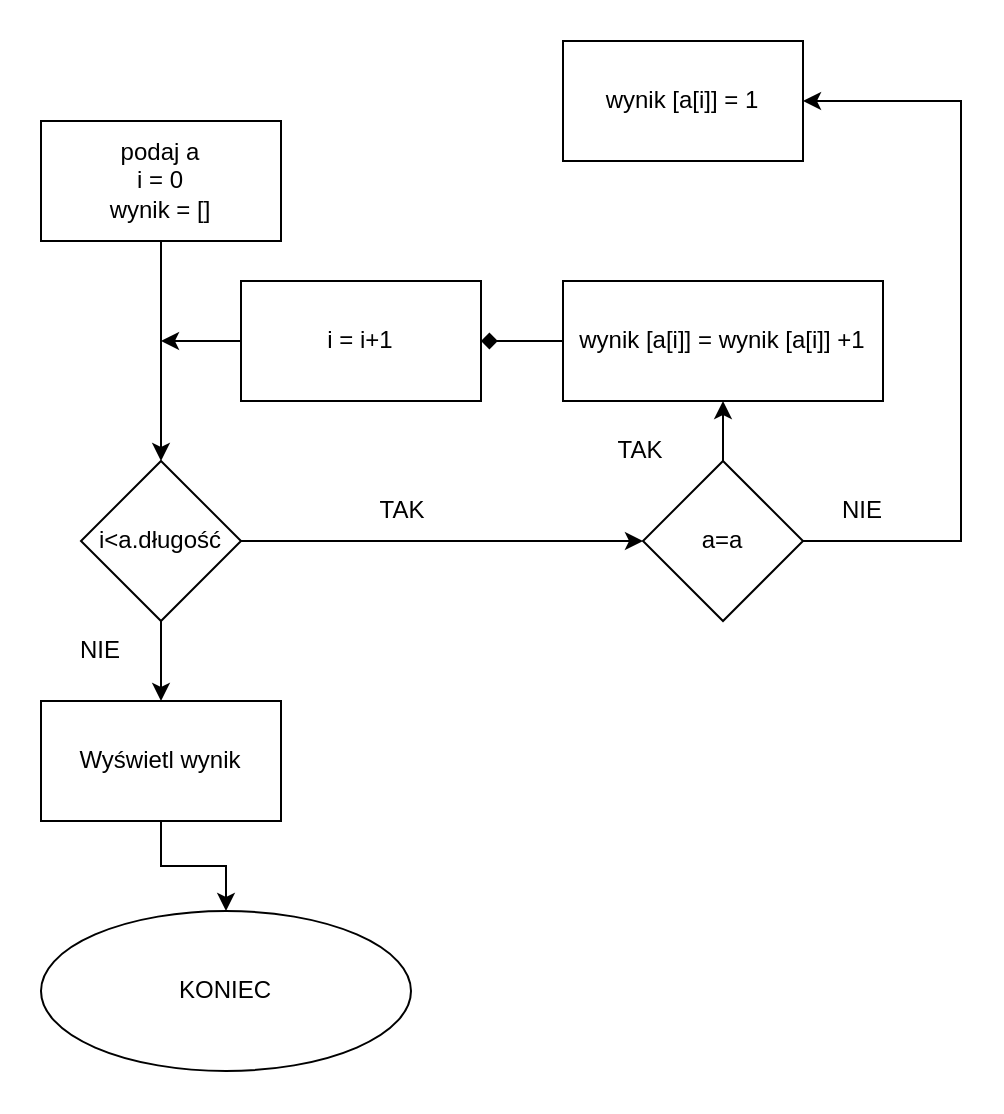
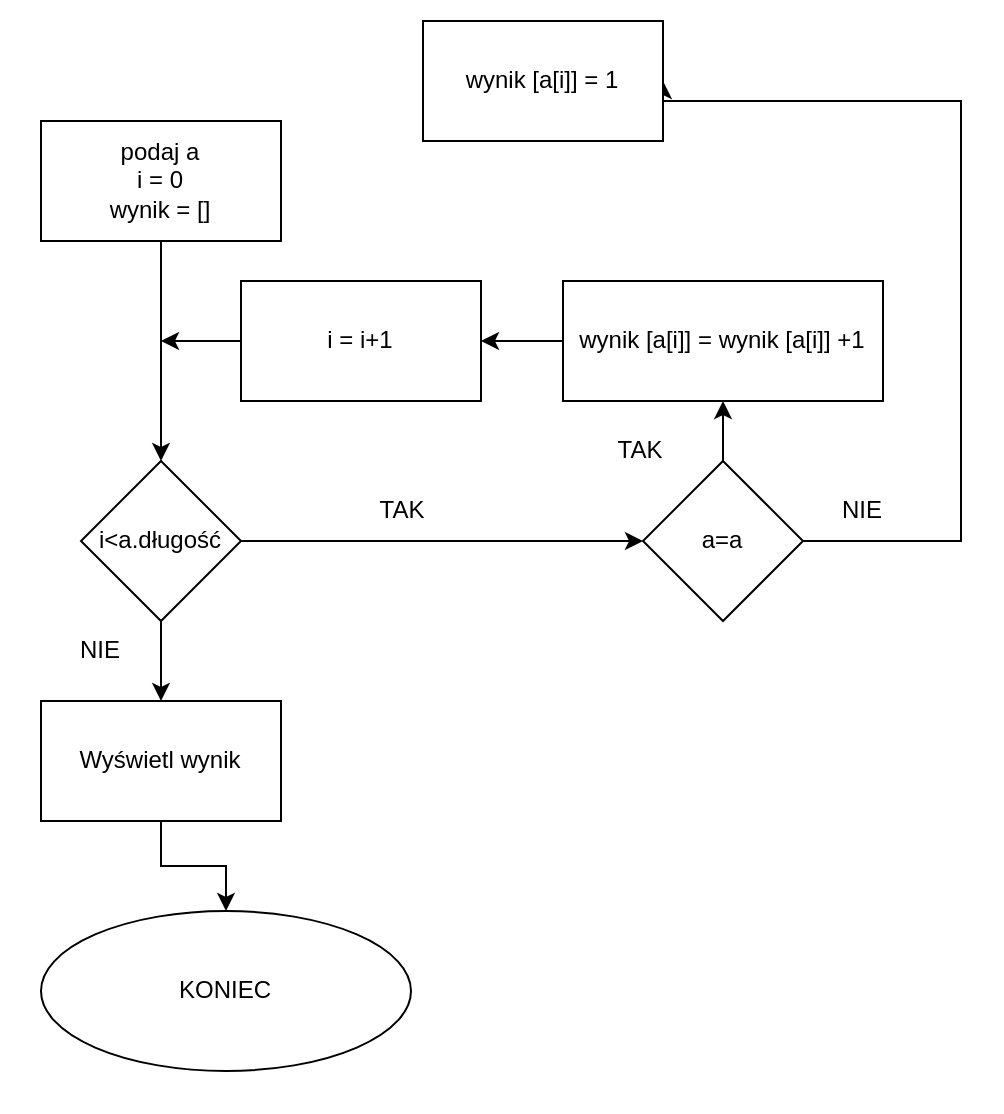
(683, 101) -> (543, 81)
(497, 341) -> (496, 341)
